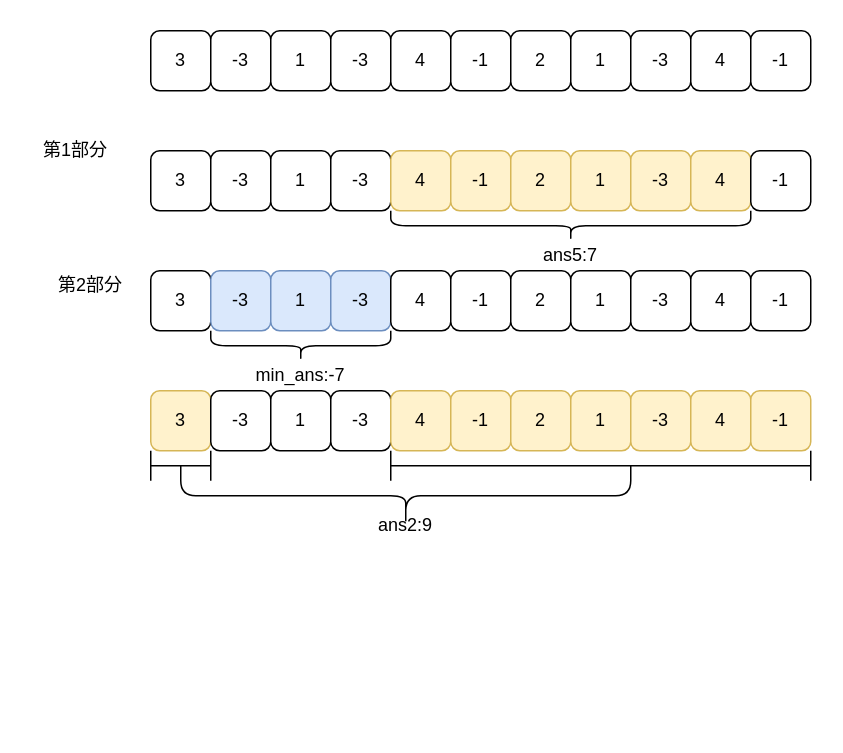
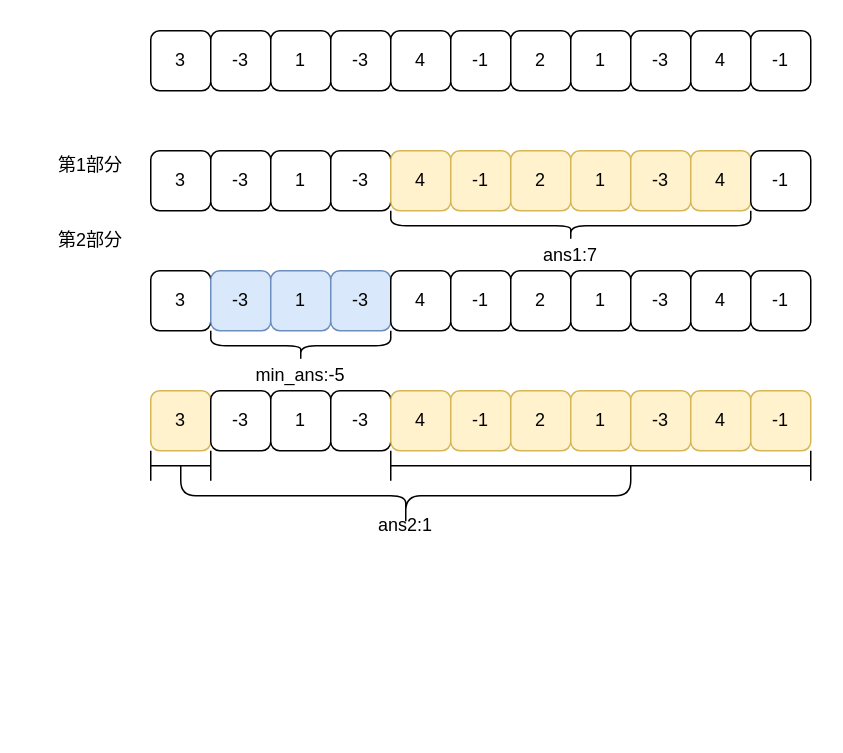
(76, 151) -> (91, 166)
(571, 256) -> (571, 256)
(91, 286) -> (91, 241)
(301, 376) -> (301, 376)
(406, 526) -> (406, 526)
